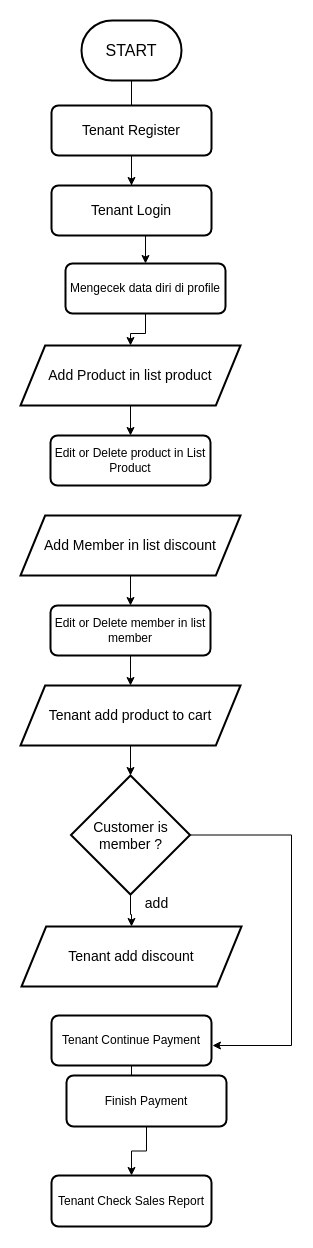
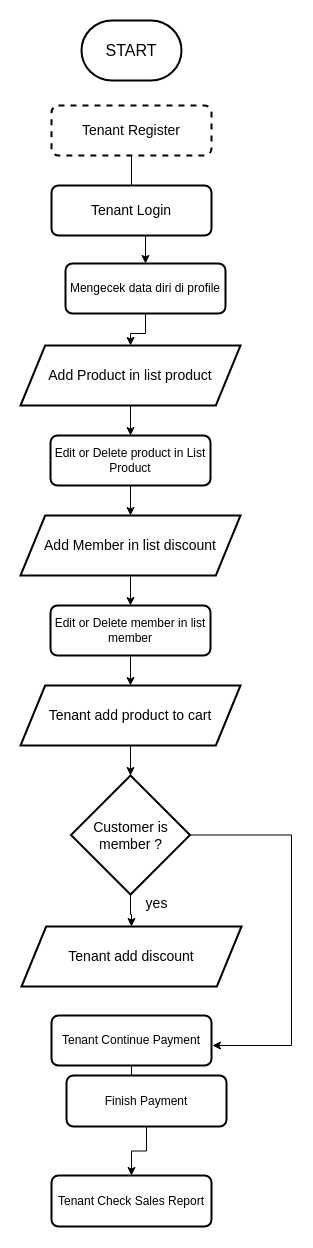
(132, 93) -> none
(132, 131) -> (132, 131)
none -> (131, 505)
(157, 904) -> (157, 904)
